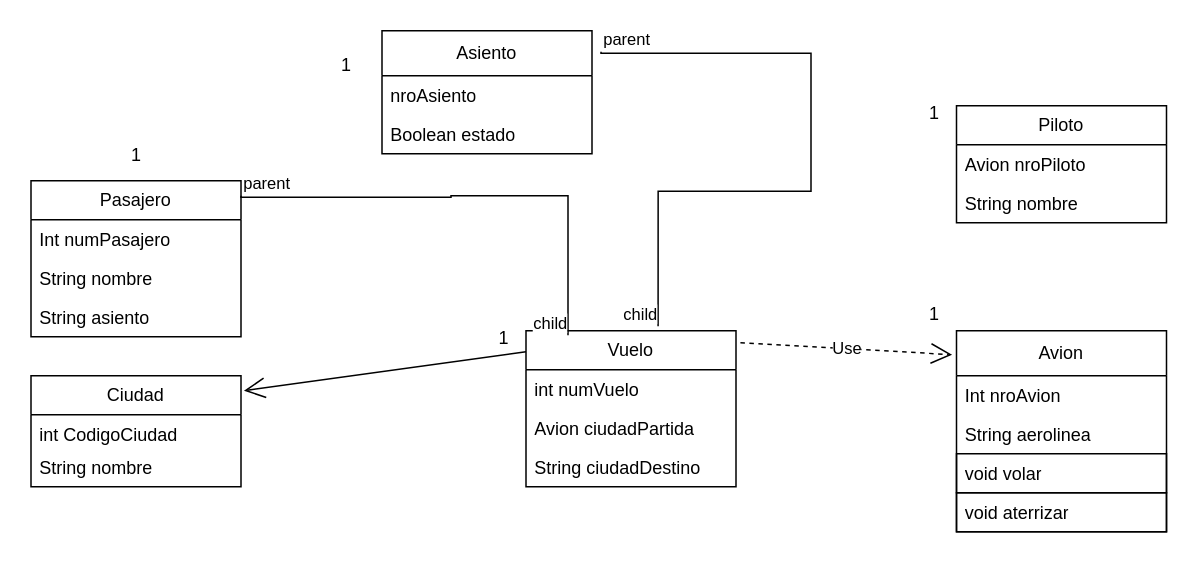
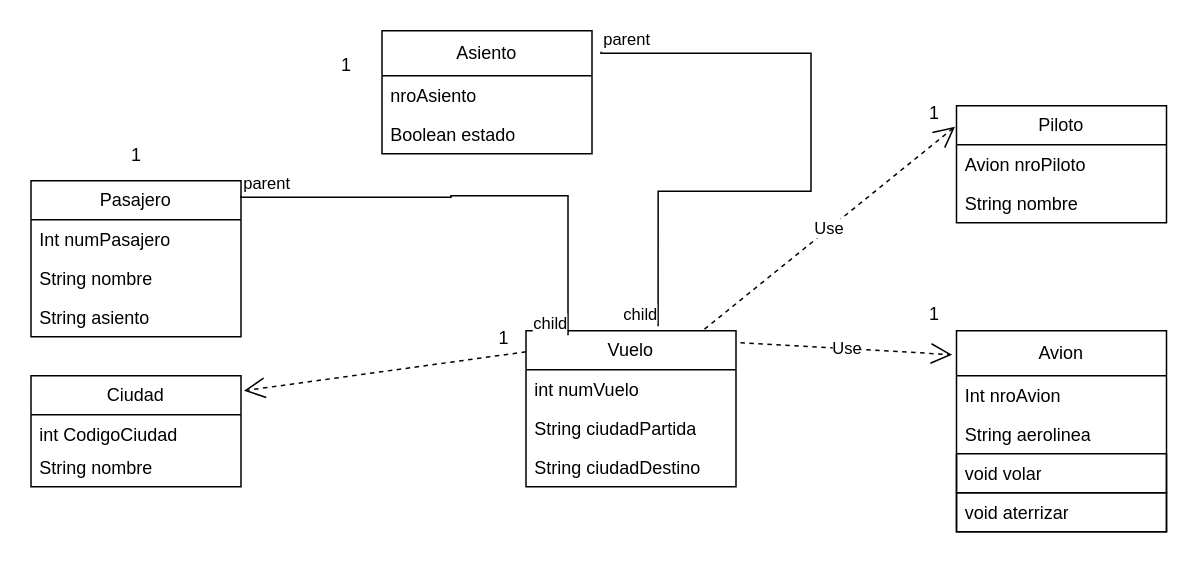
none -> (886, 182)
(385, 371) -> (385, 371)
(621, 430) -> (626, 430)
